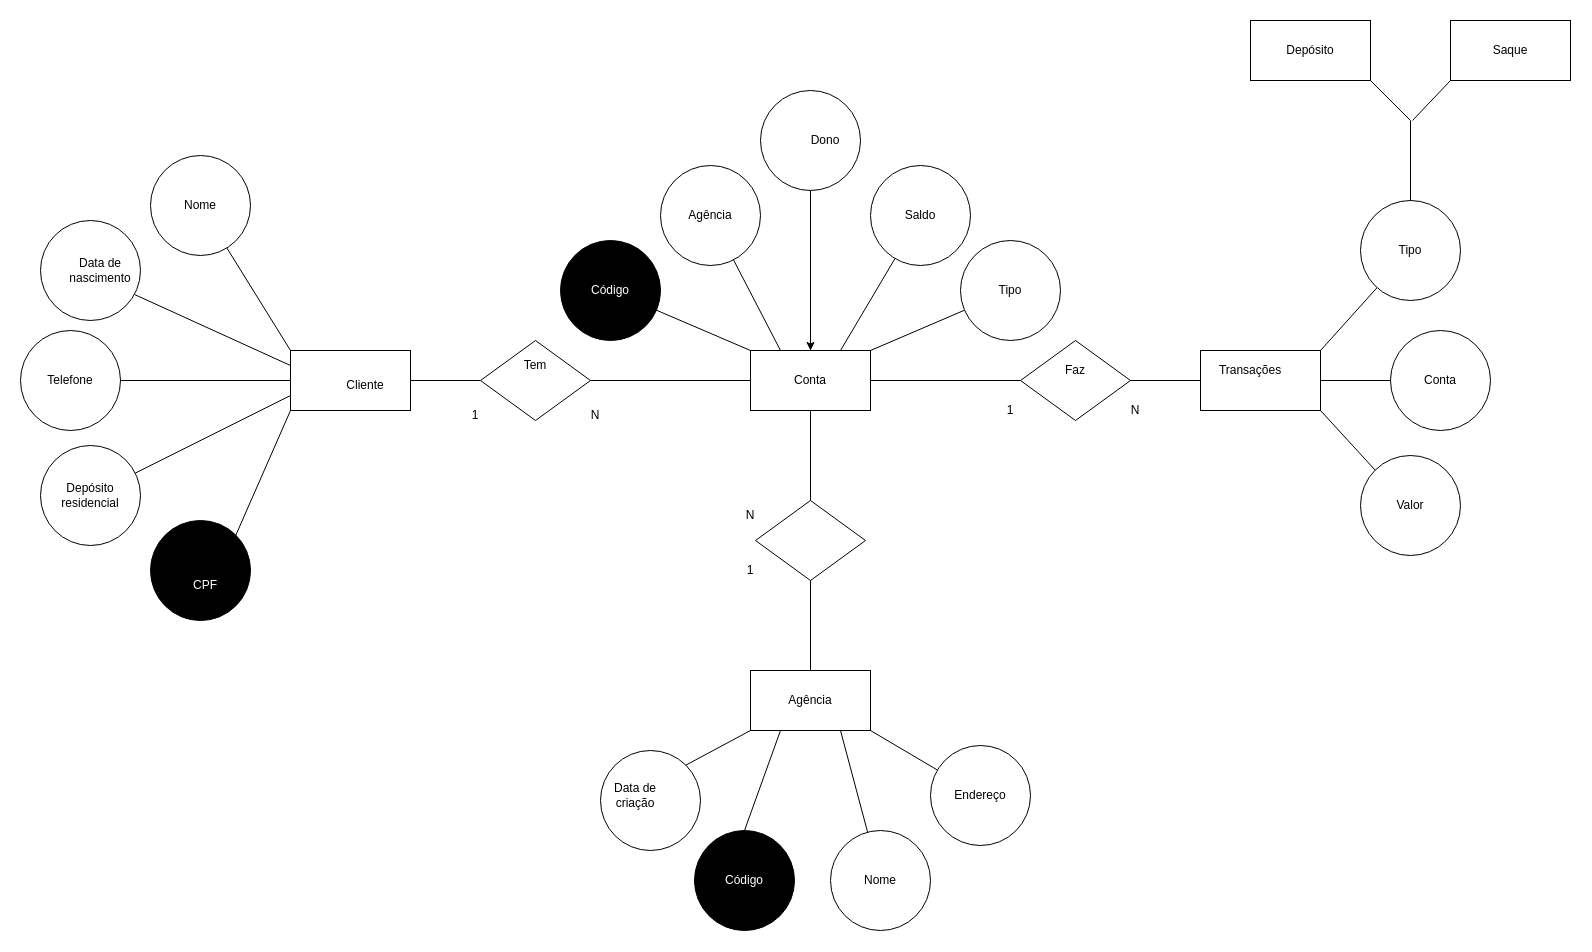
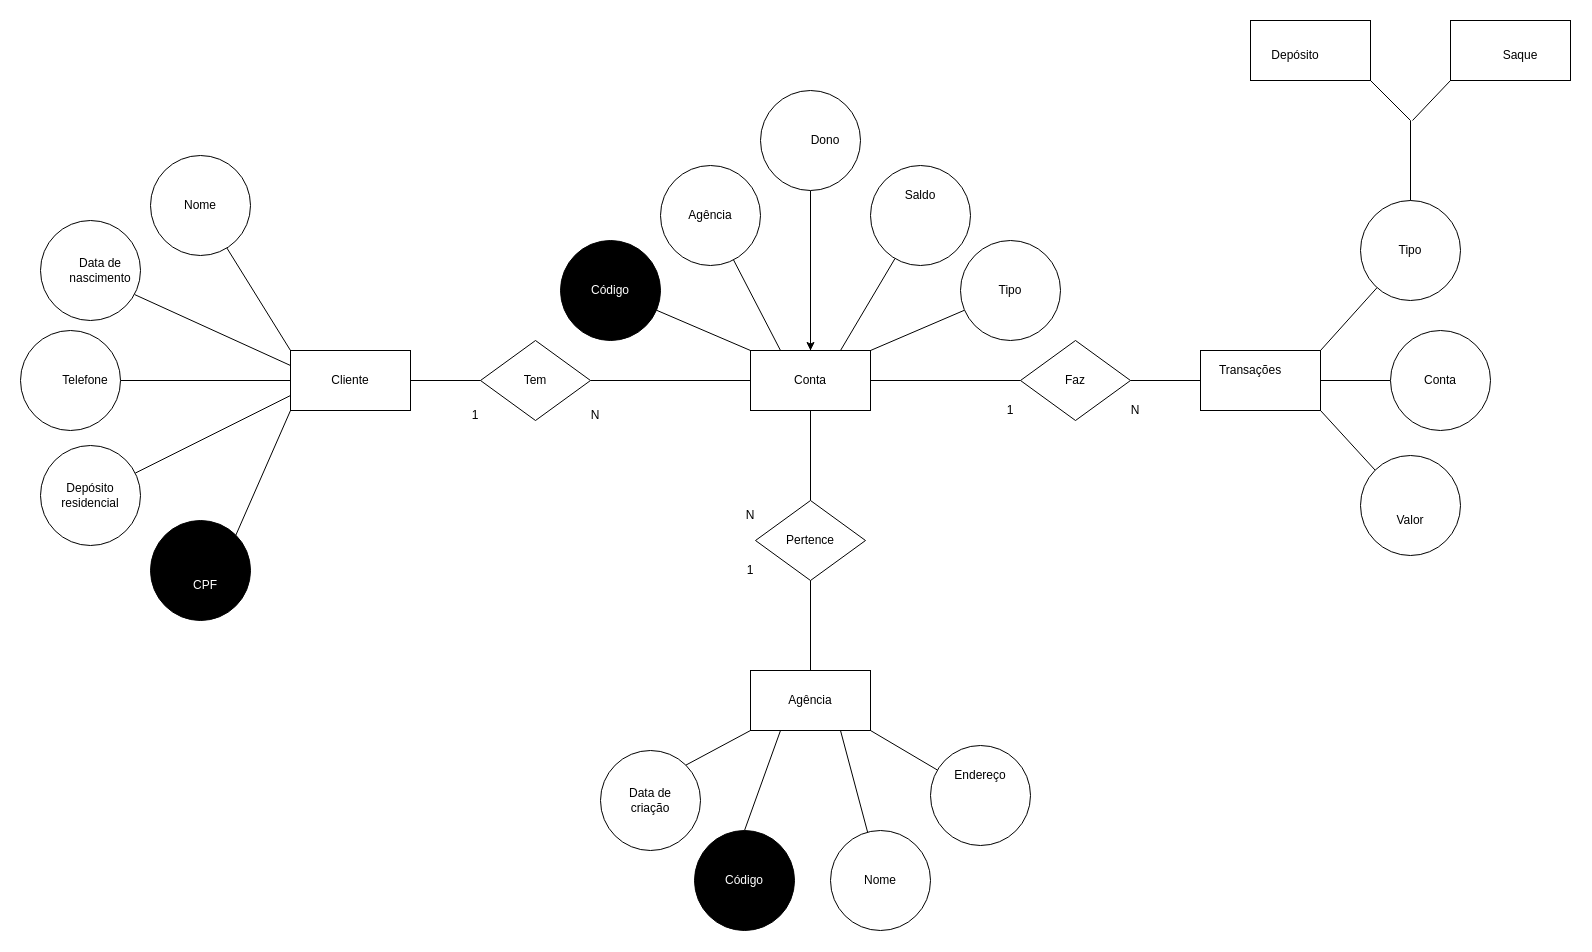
(1311, 51) -> (1296, 56)
(1511, 51) -> (1521, 56)
(921, 216) -> (921, 196)
(536, 366) -> (536, 381)
(1076, 371) -> (1076, 381)
(71, 381) -> (86, 381)
(366, 386) -> (351, 381)
(1411, 506) -> (1411, 521)
none -> (811, 541)
(636, 796) -> (651, 801)
(981, 796) -> (981, 776)
